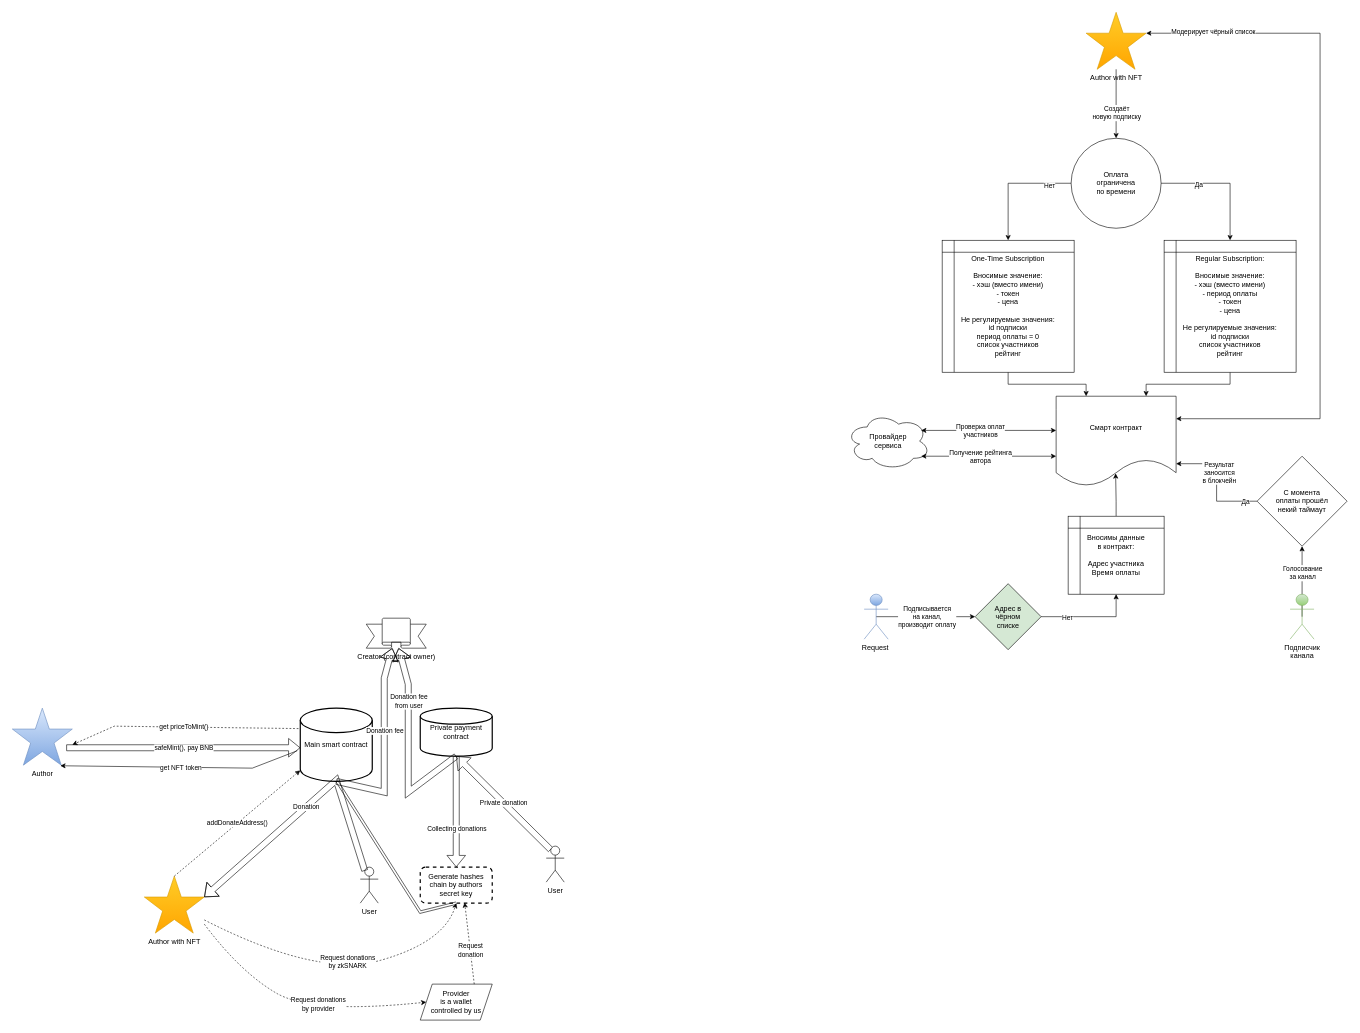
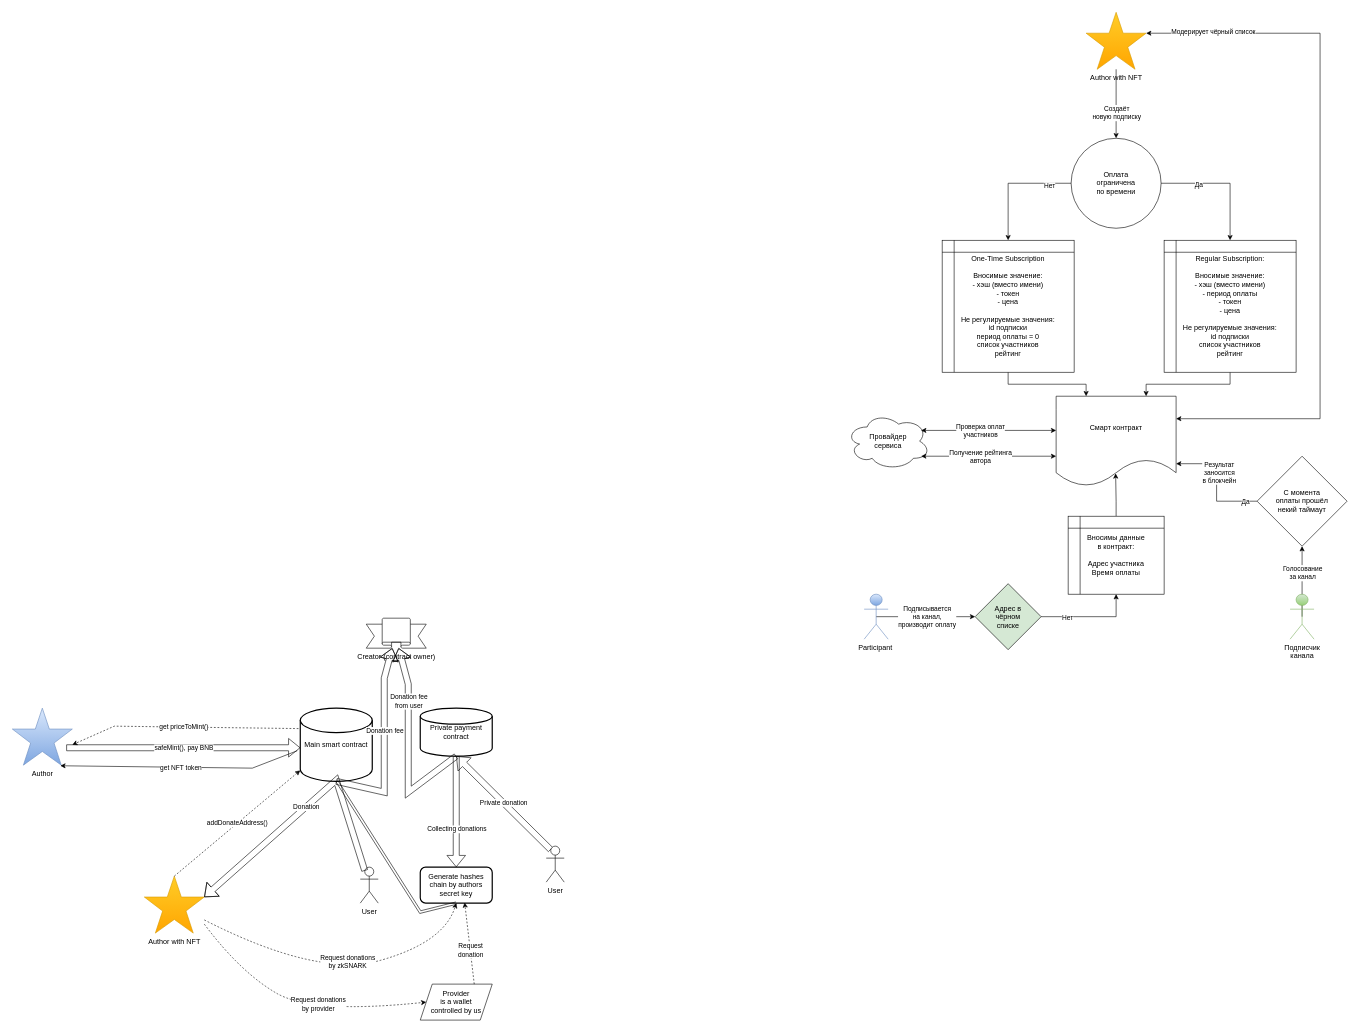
(877, 648) -> (877, 648)
(456, 885) -> (456, 885)
